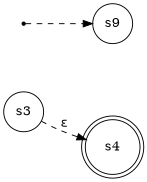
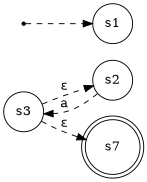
(113, 24) -> (113, 24)
none -> (113, 80)
(113, 147) -> (113, 147)
